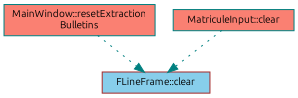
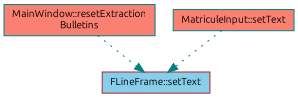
(234, 20) -> (234, 20)
(156, 83) -> (156, 83)
